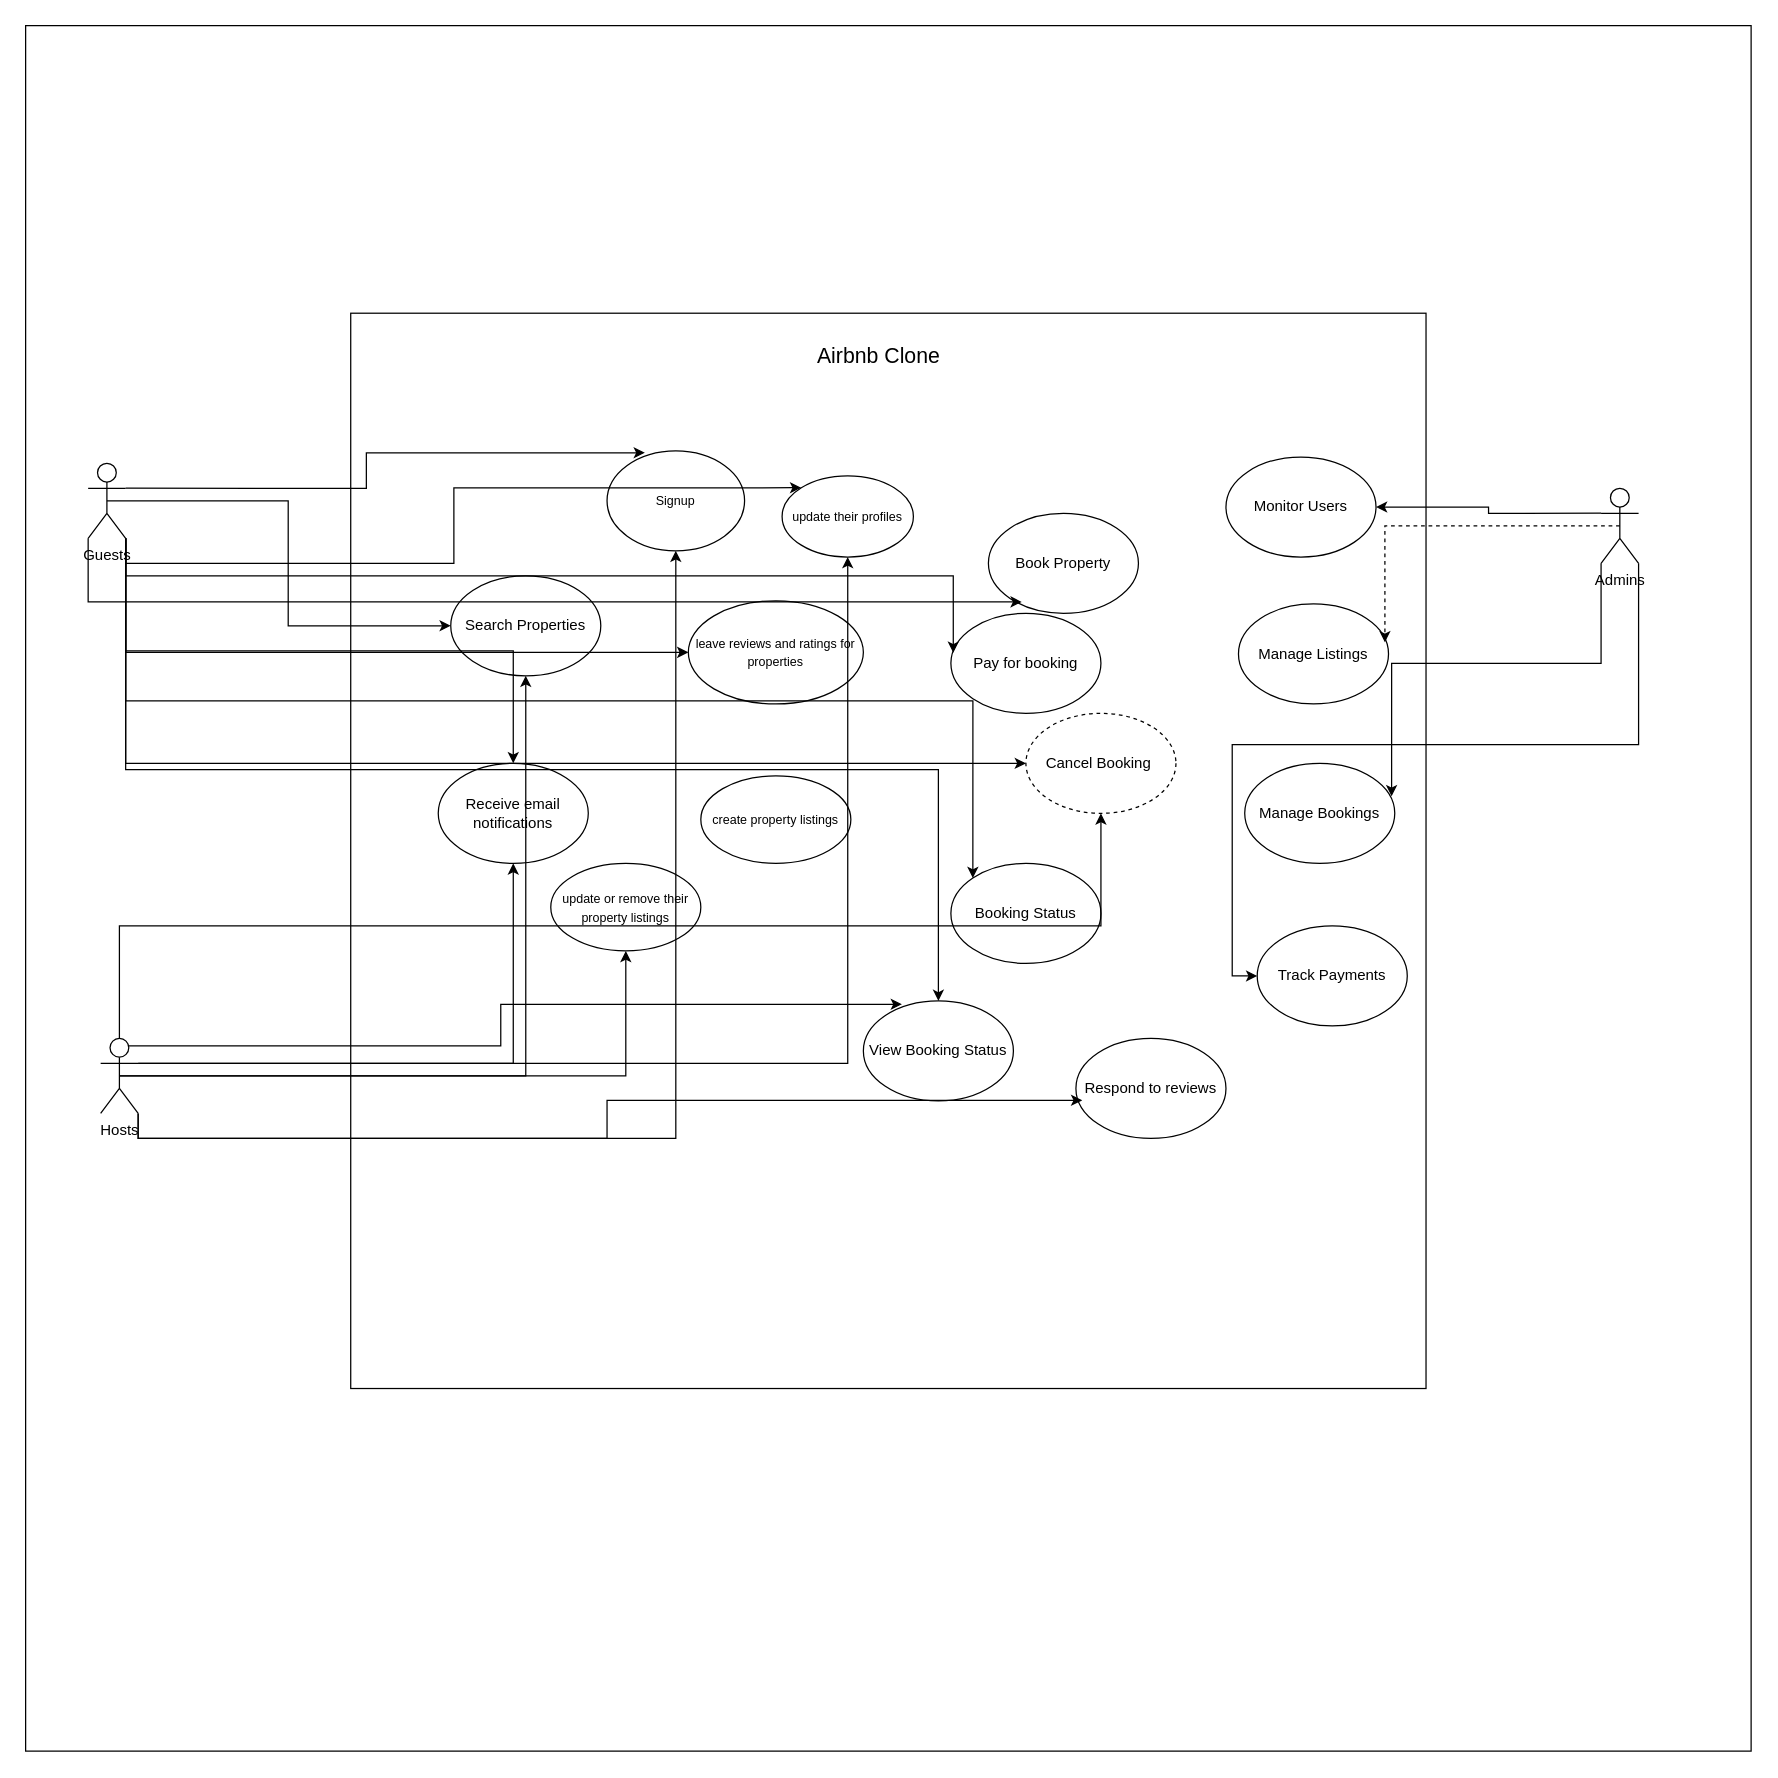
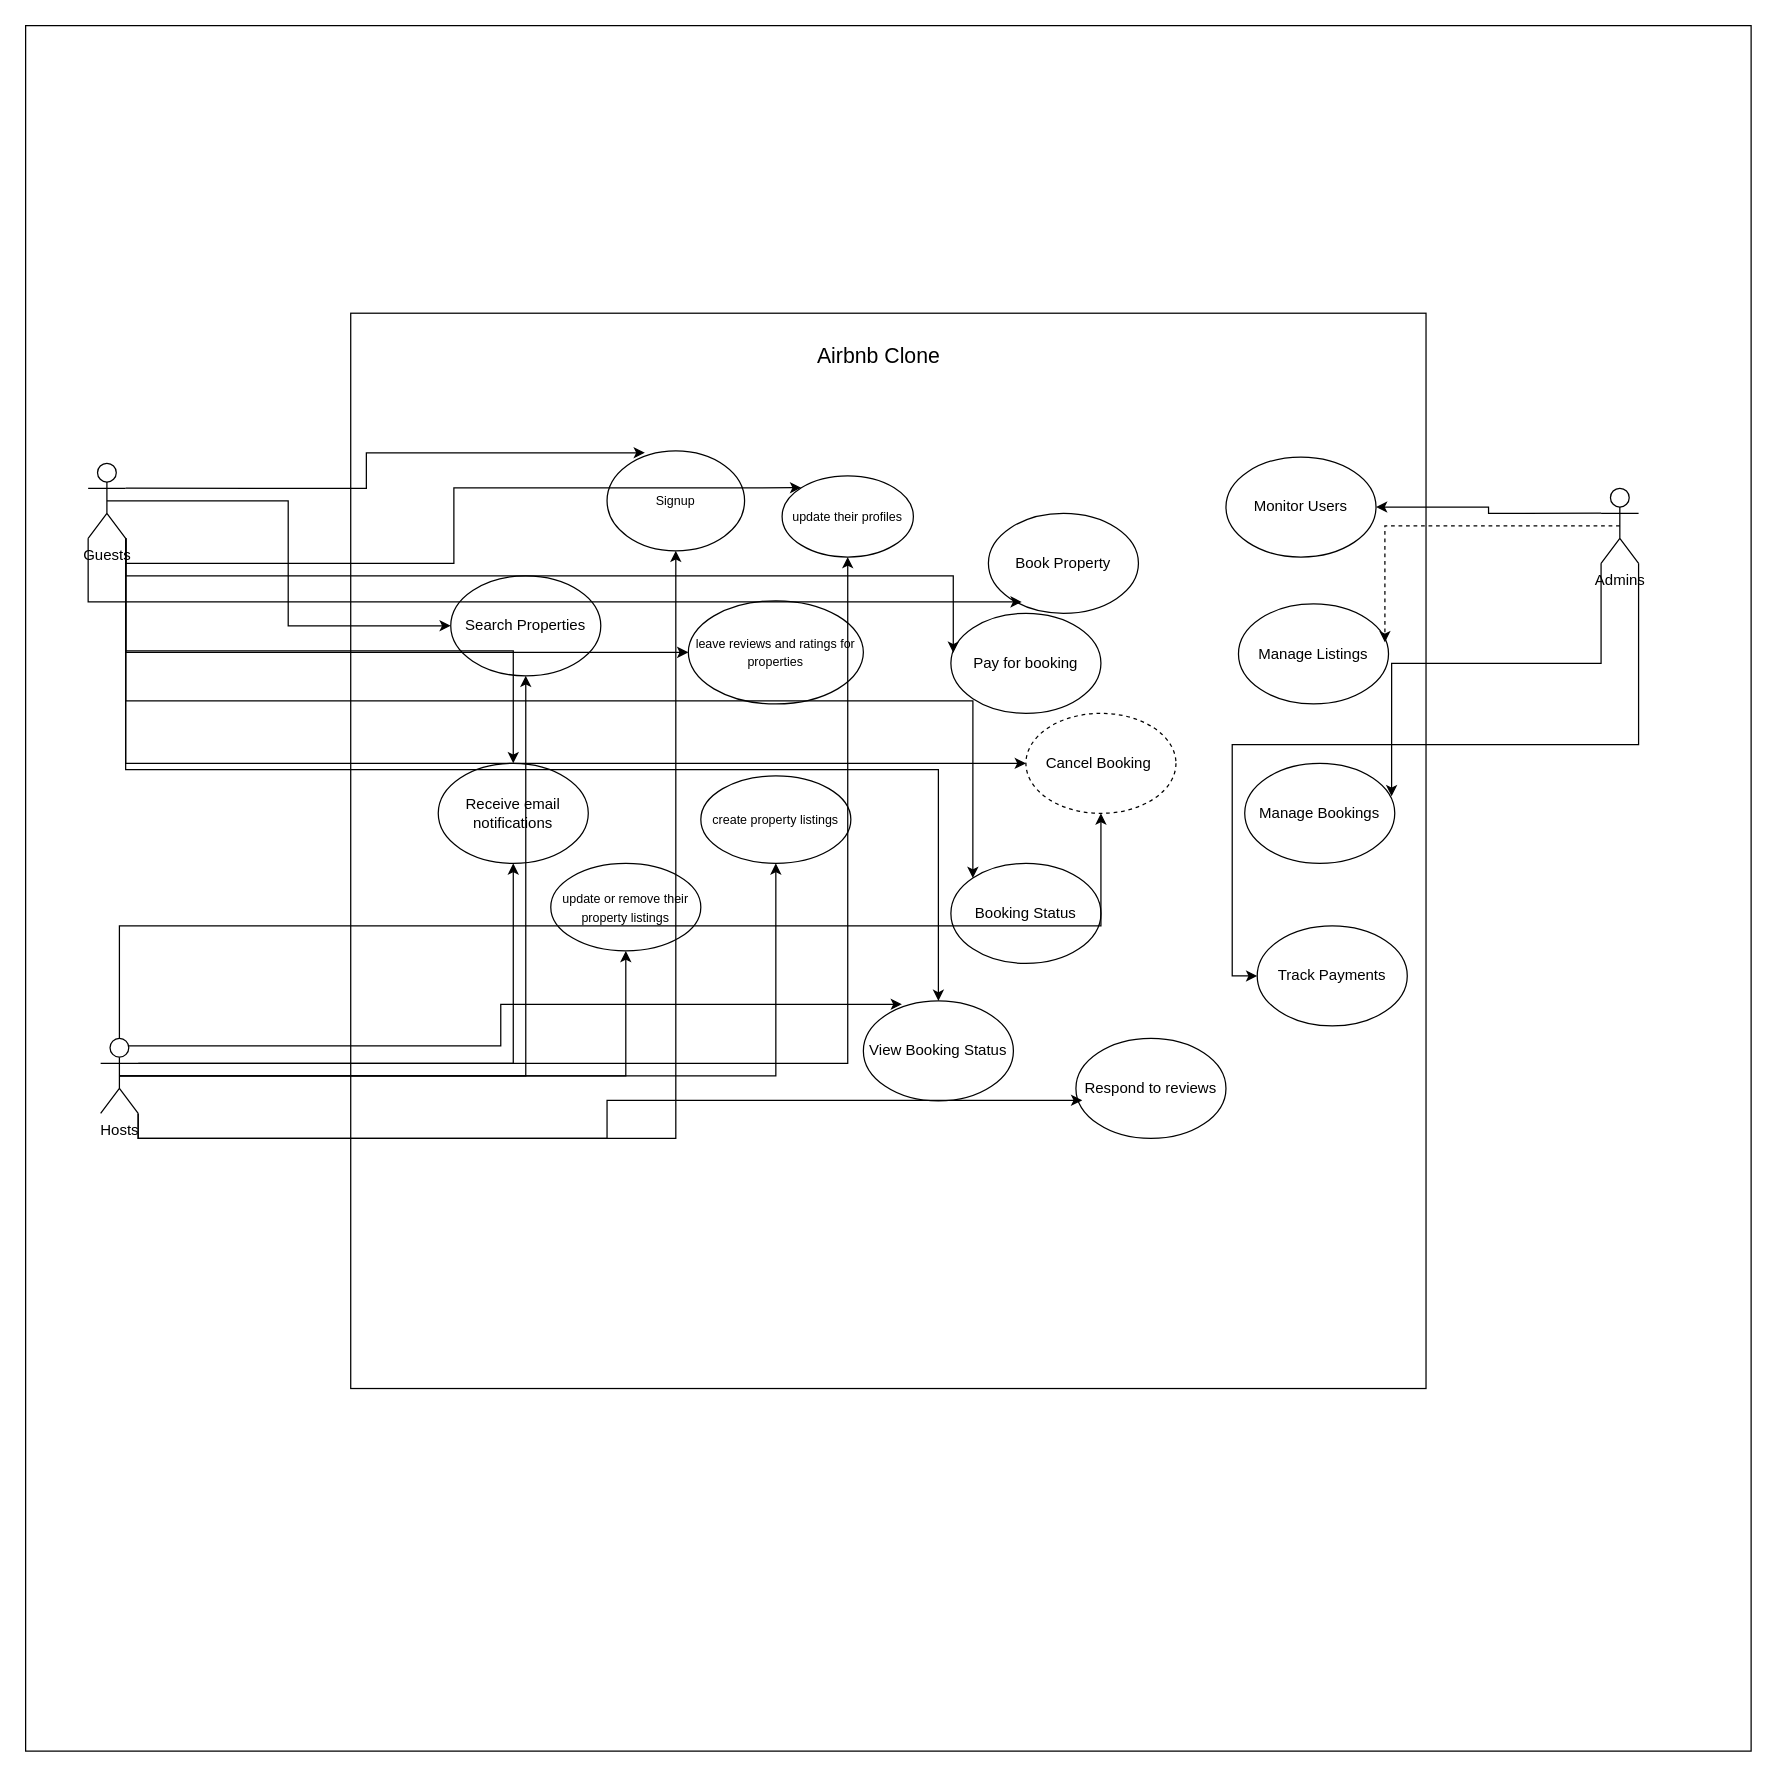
none -> (776, 1049)
